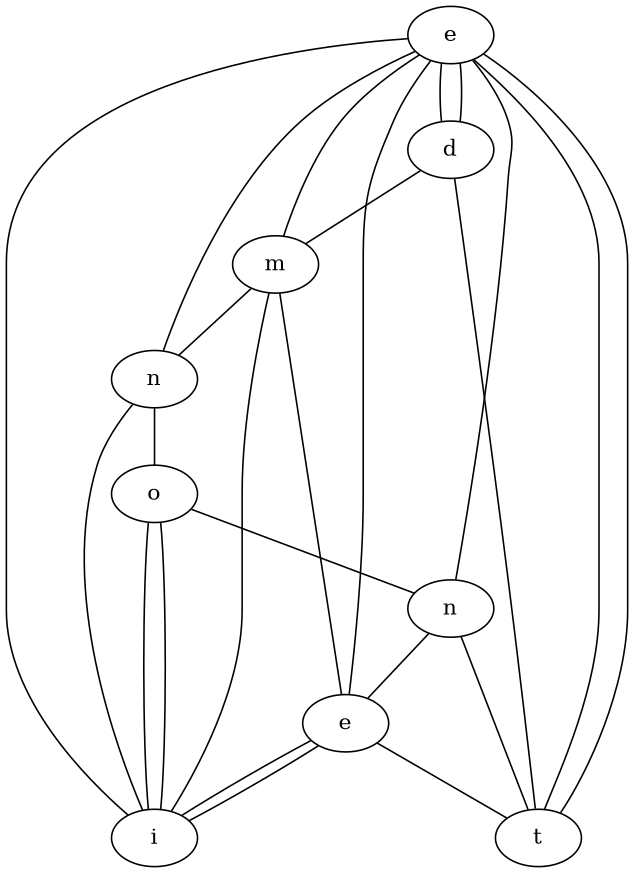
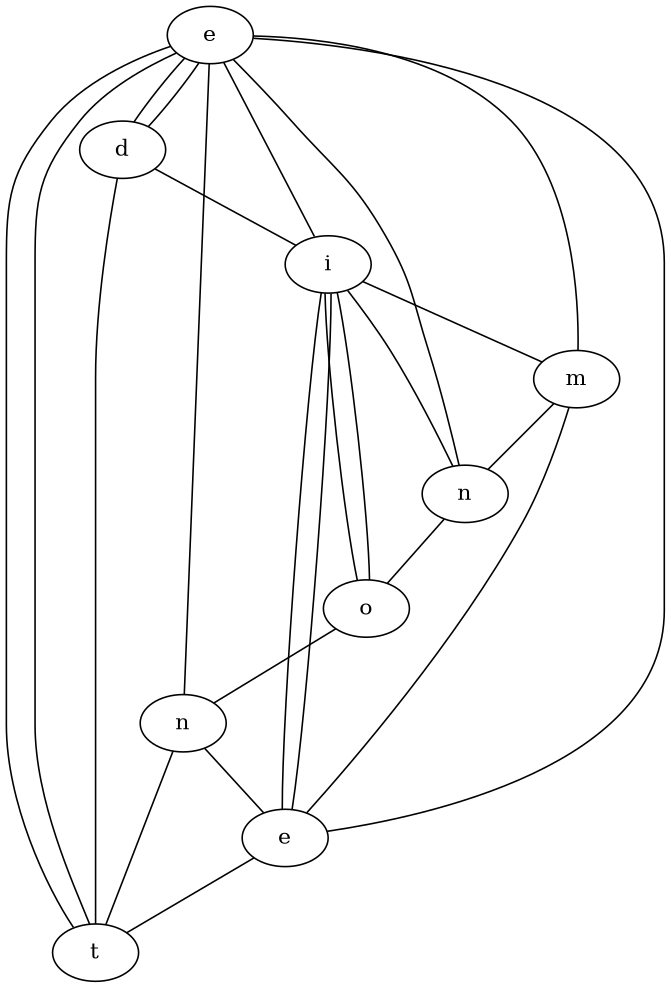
(354, 213) -> (225, 207)
